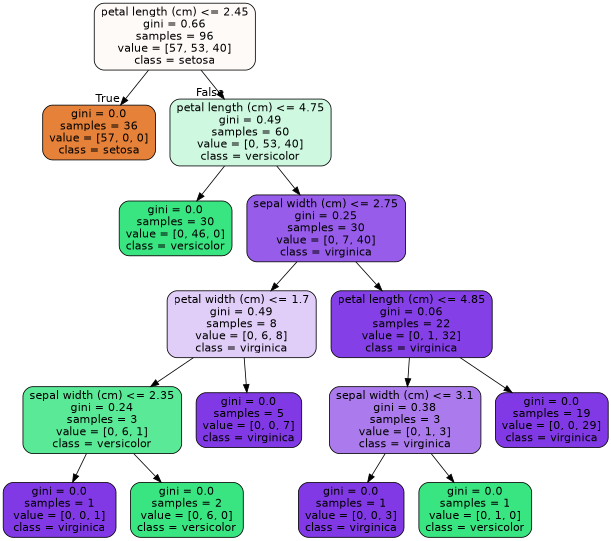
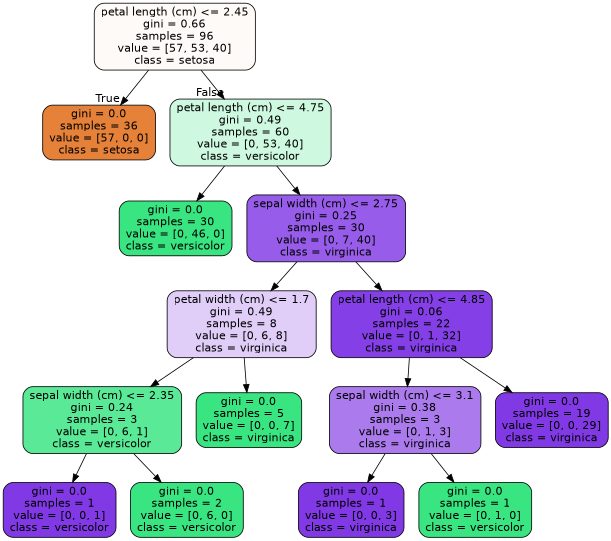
(249, 420) -> (249, 420)
(60, 510) -> (60, 510)
